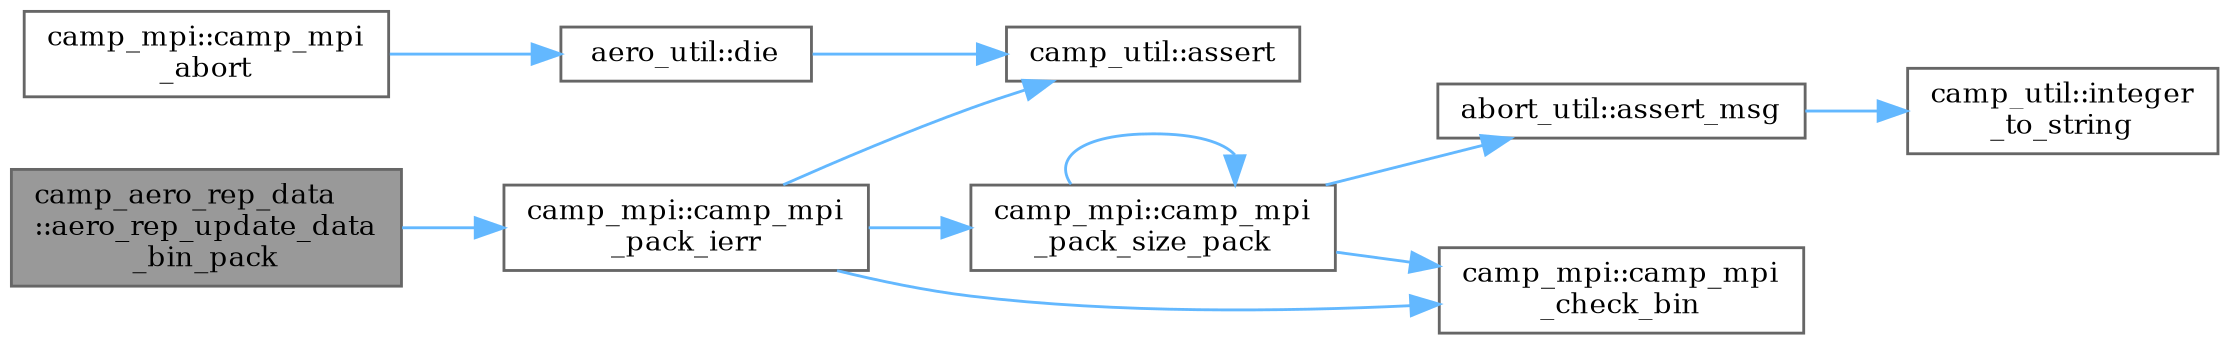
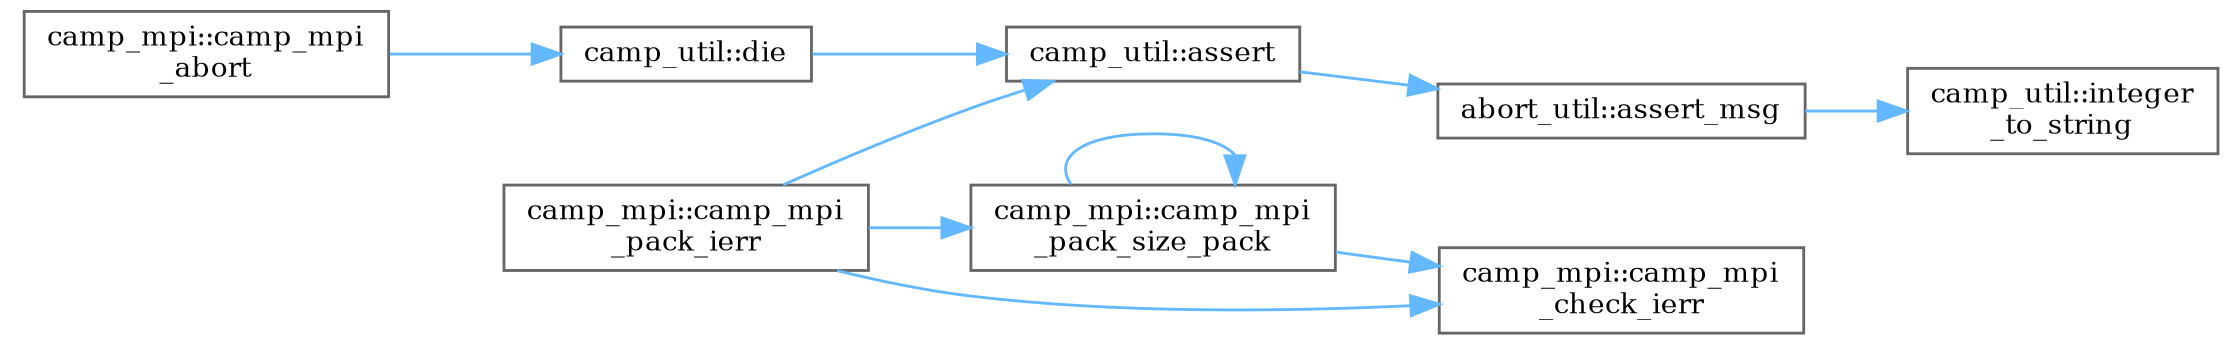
(686, 54) -> (686, 54)
(1404, 165) -> (1354, 78)
(206, 228) -> none
(1621, 290) -> (1621, 290)
